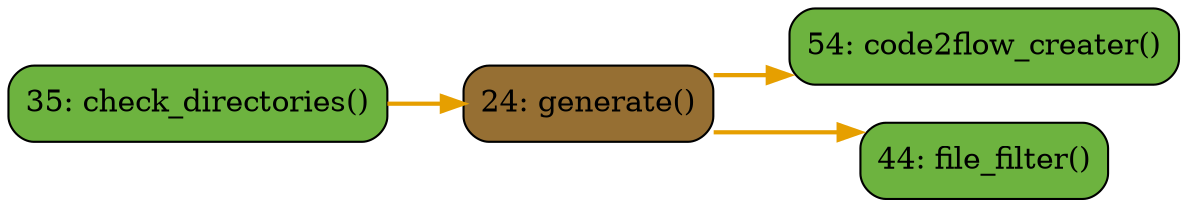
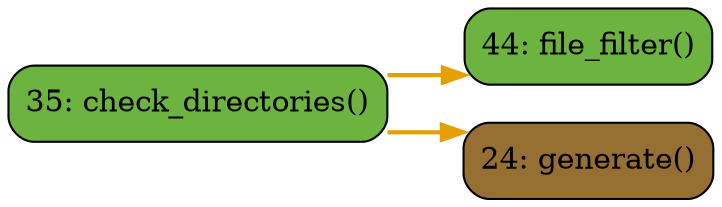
(984, 47) -> none
(776, 132) -> (415, 75)
